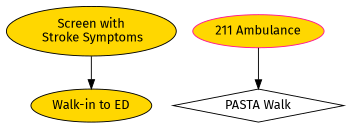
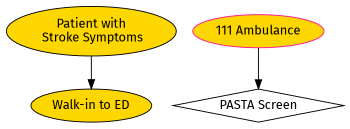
(91, 31) -> (91, 31)
(258, 31) -> (258, 31)
(258, 106) -> (258, 106)
